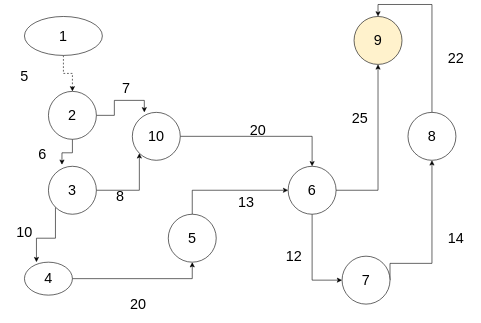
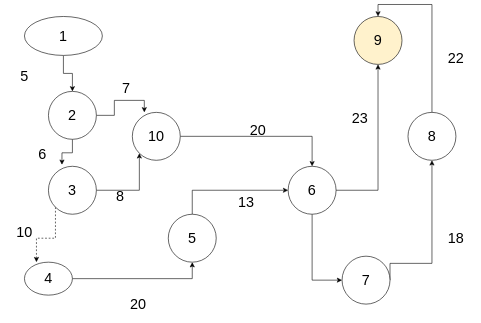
(65, 74) -> (65, 74)
(360, 119) -> (360, 119)
(52, 239) -> (52, 239)
(456, 239) -> (456, 239)
(294, 257) -> none
